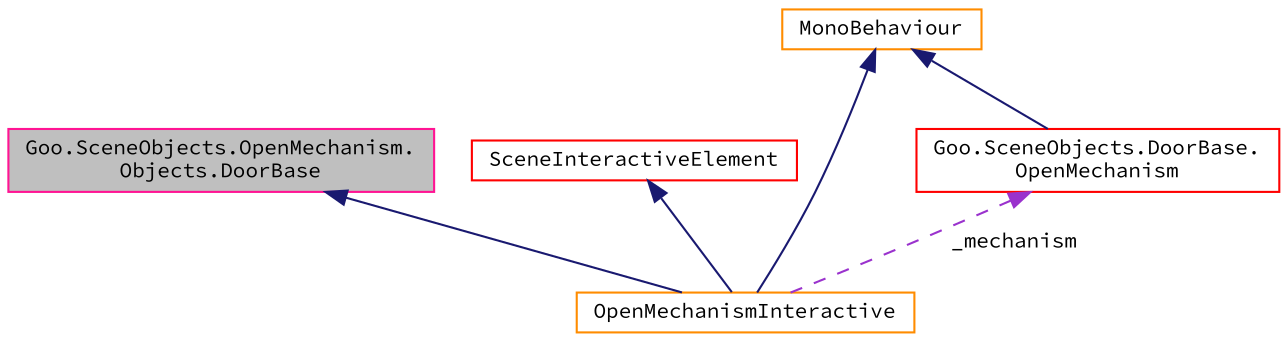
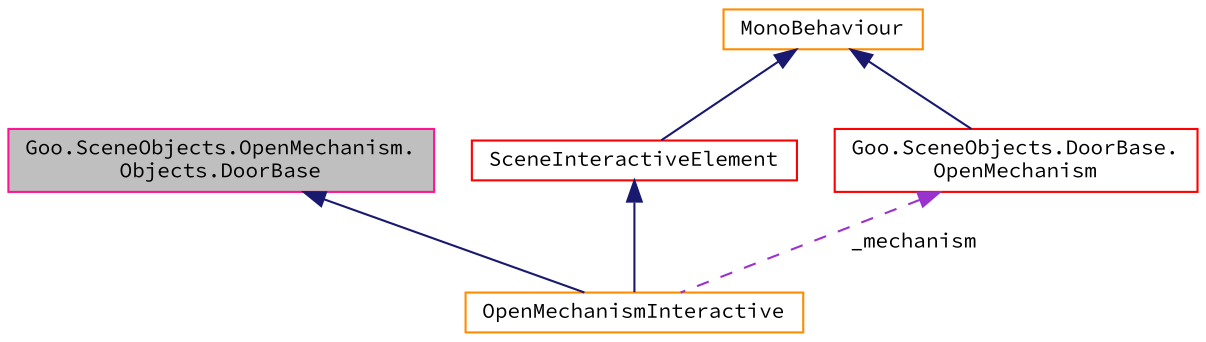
(819, 184) -> (720, 101)
